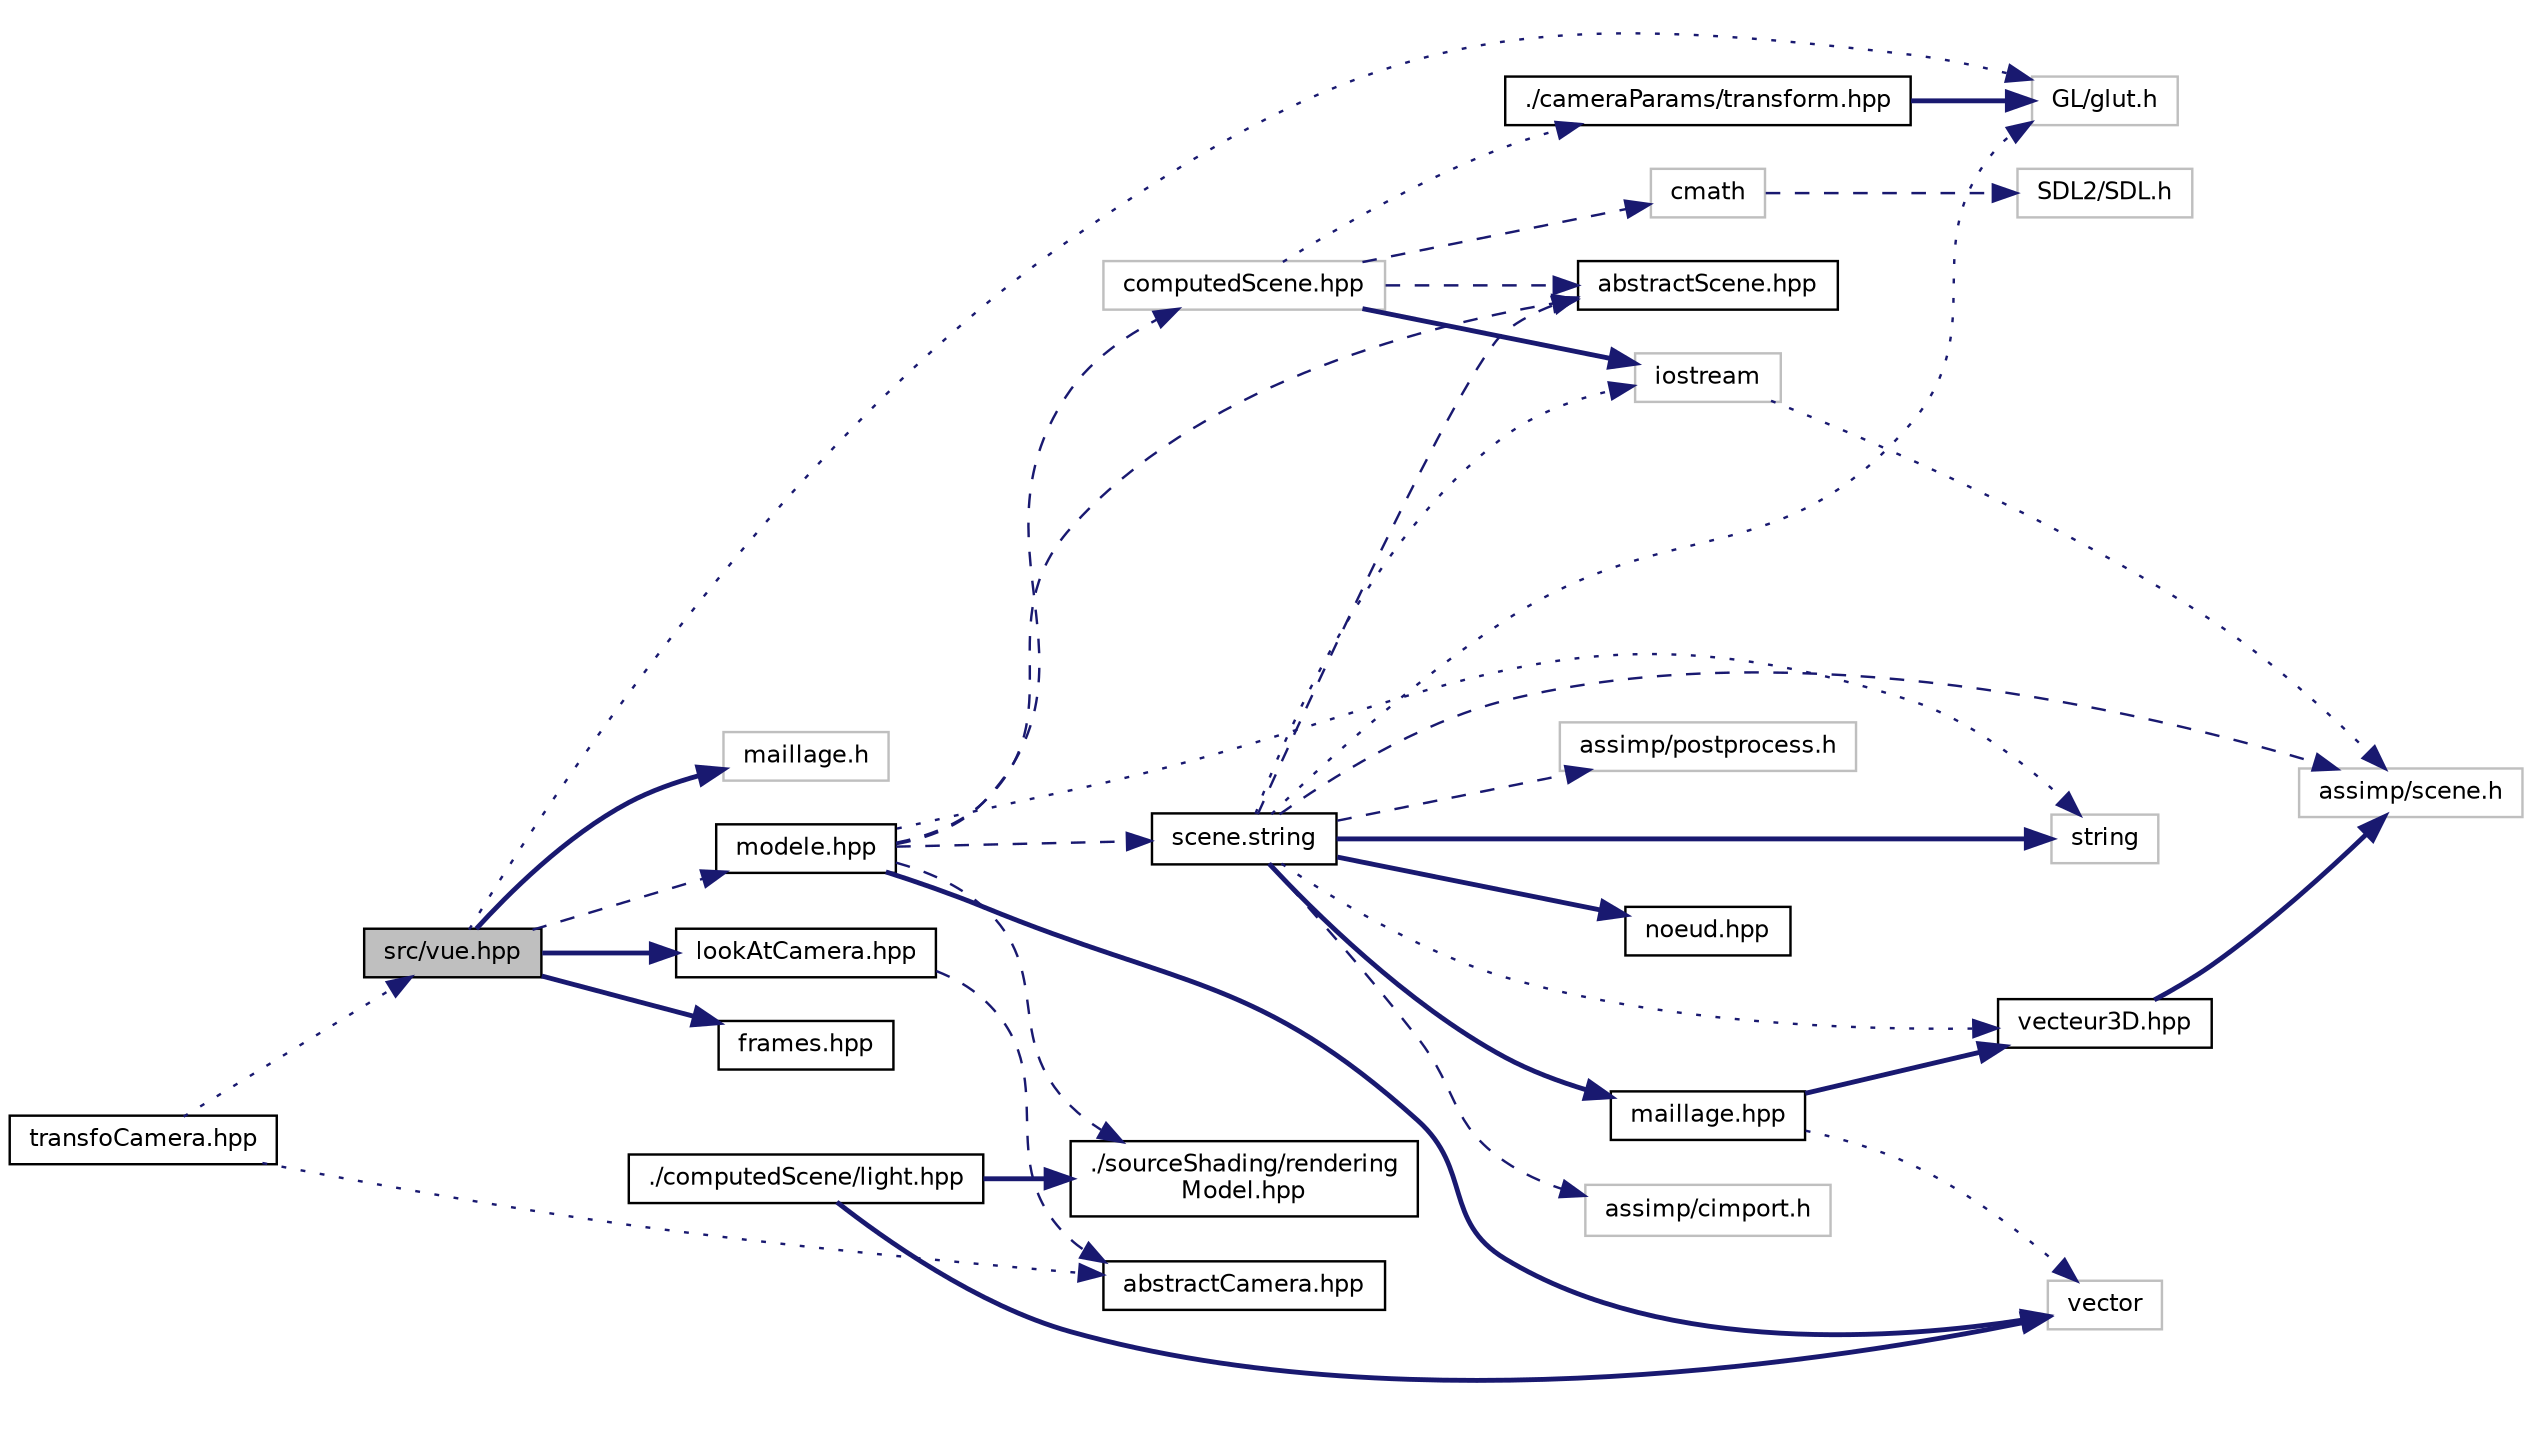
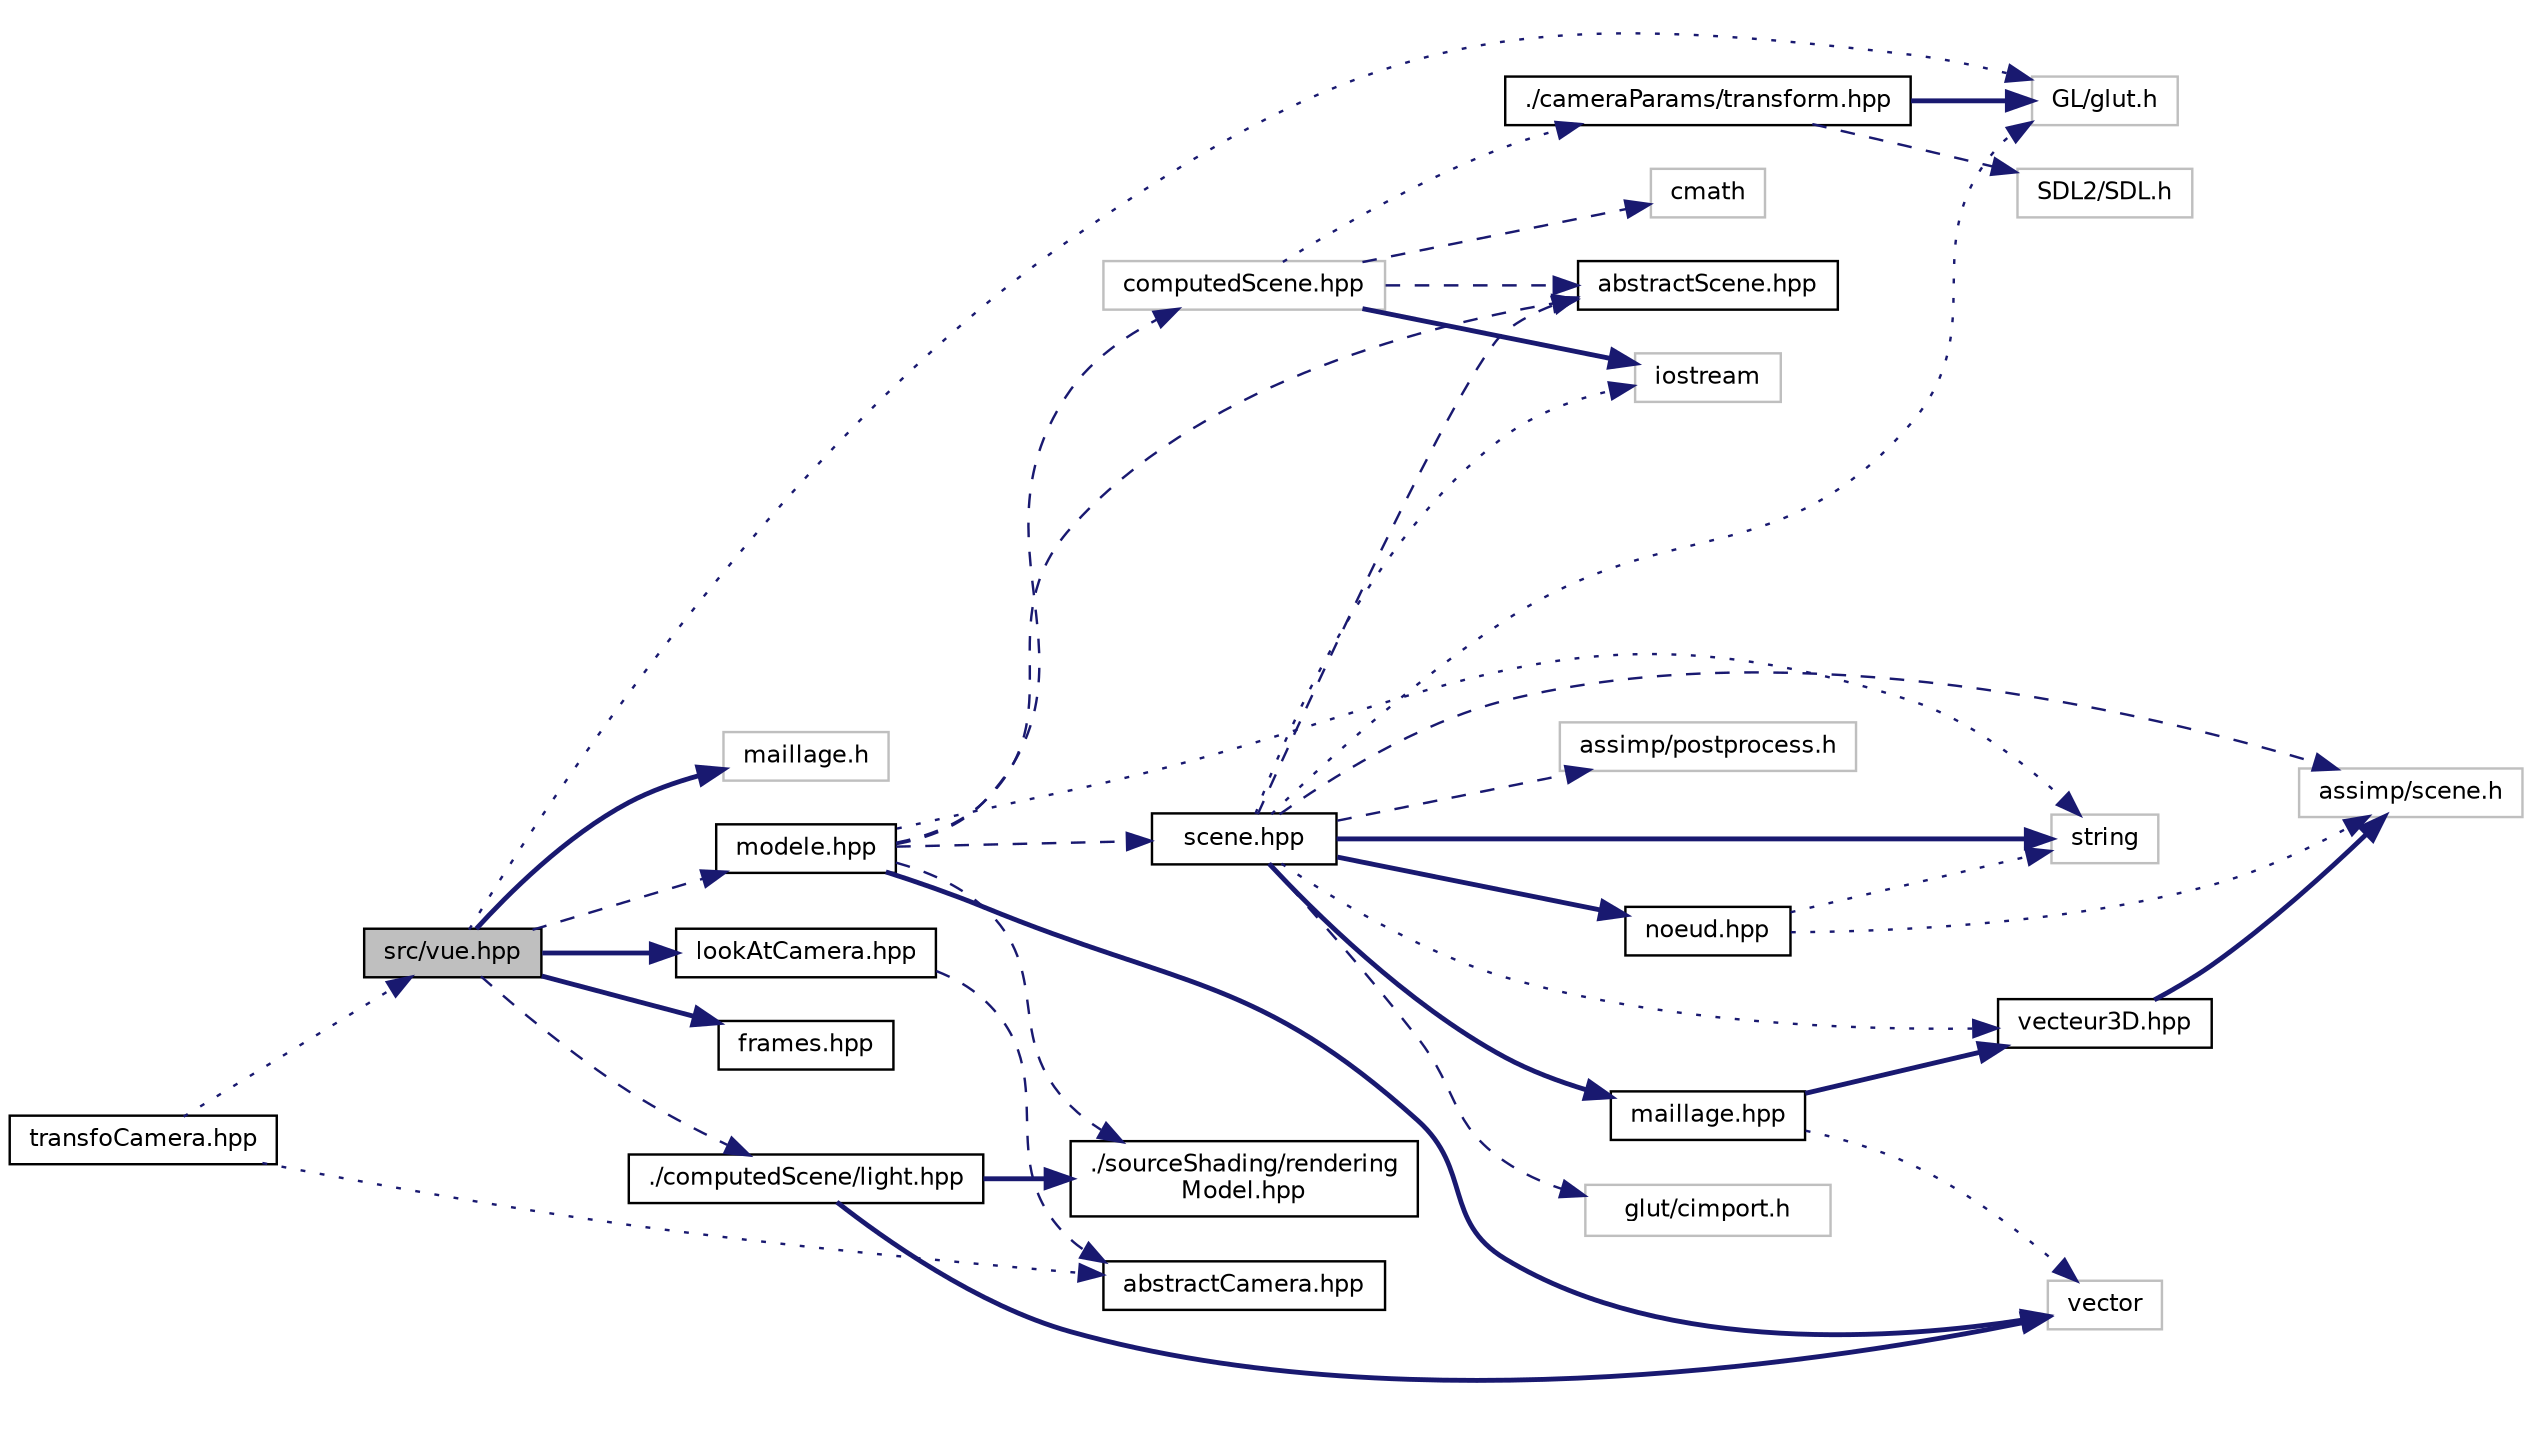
(1879, 193) -> (1902, 145)
(2088, 547) -> (2076, 912)
(1244, 839) -> (1244, 839)
none -> (1909, 884)
none -> (598, 1070)
(1708, 1210) -> (1708, 1210)
